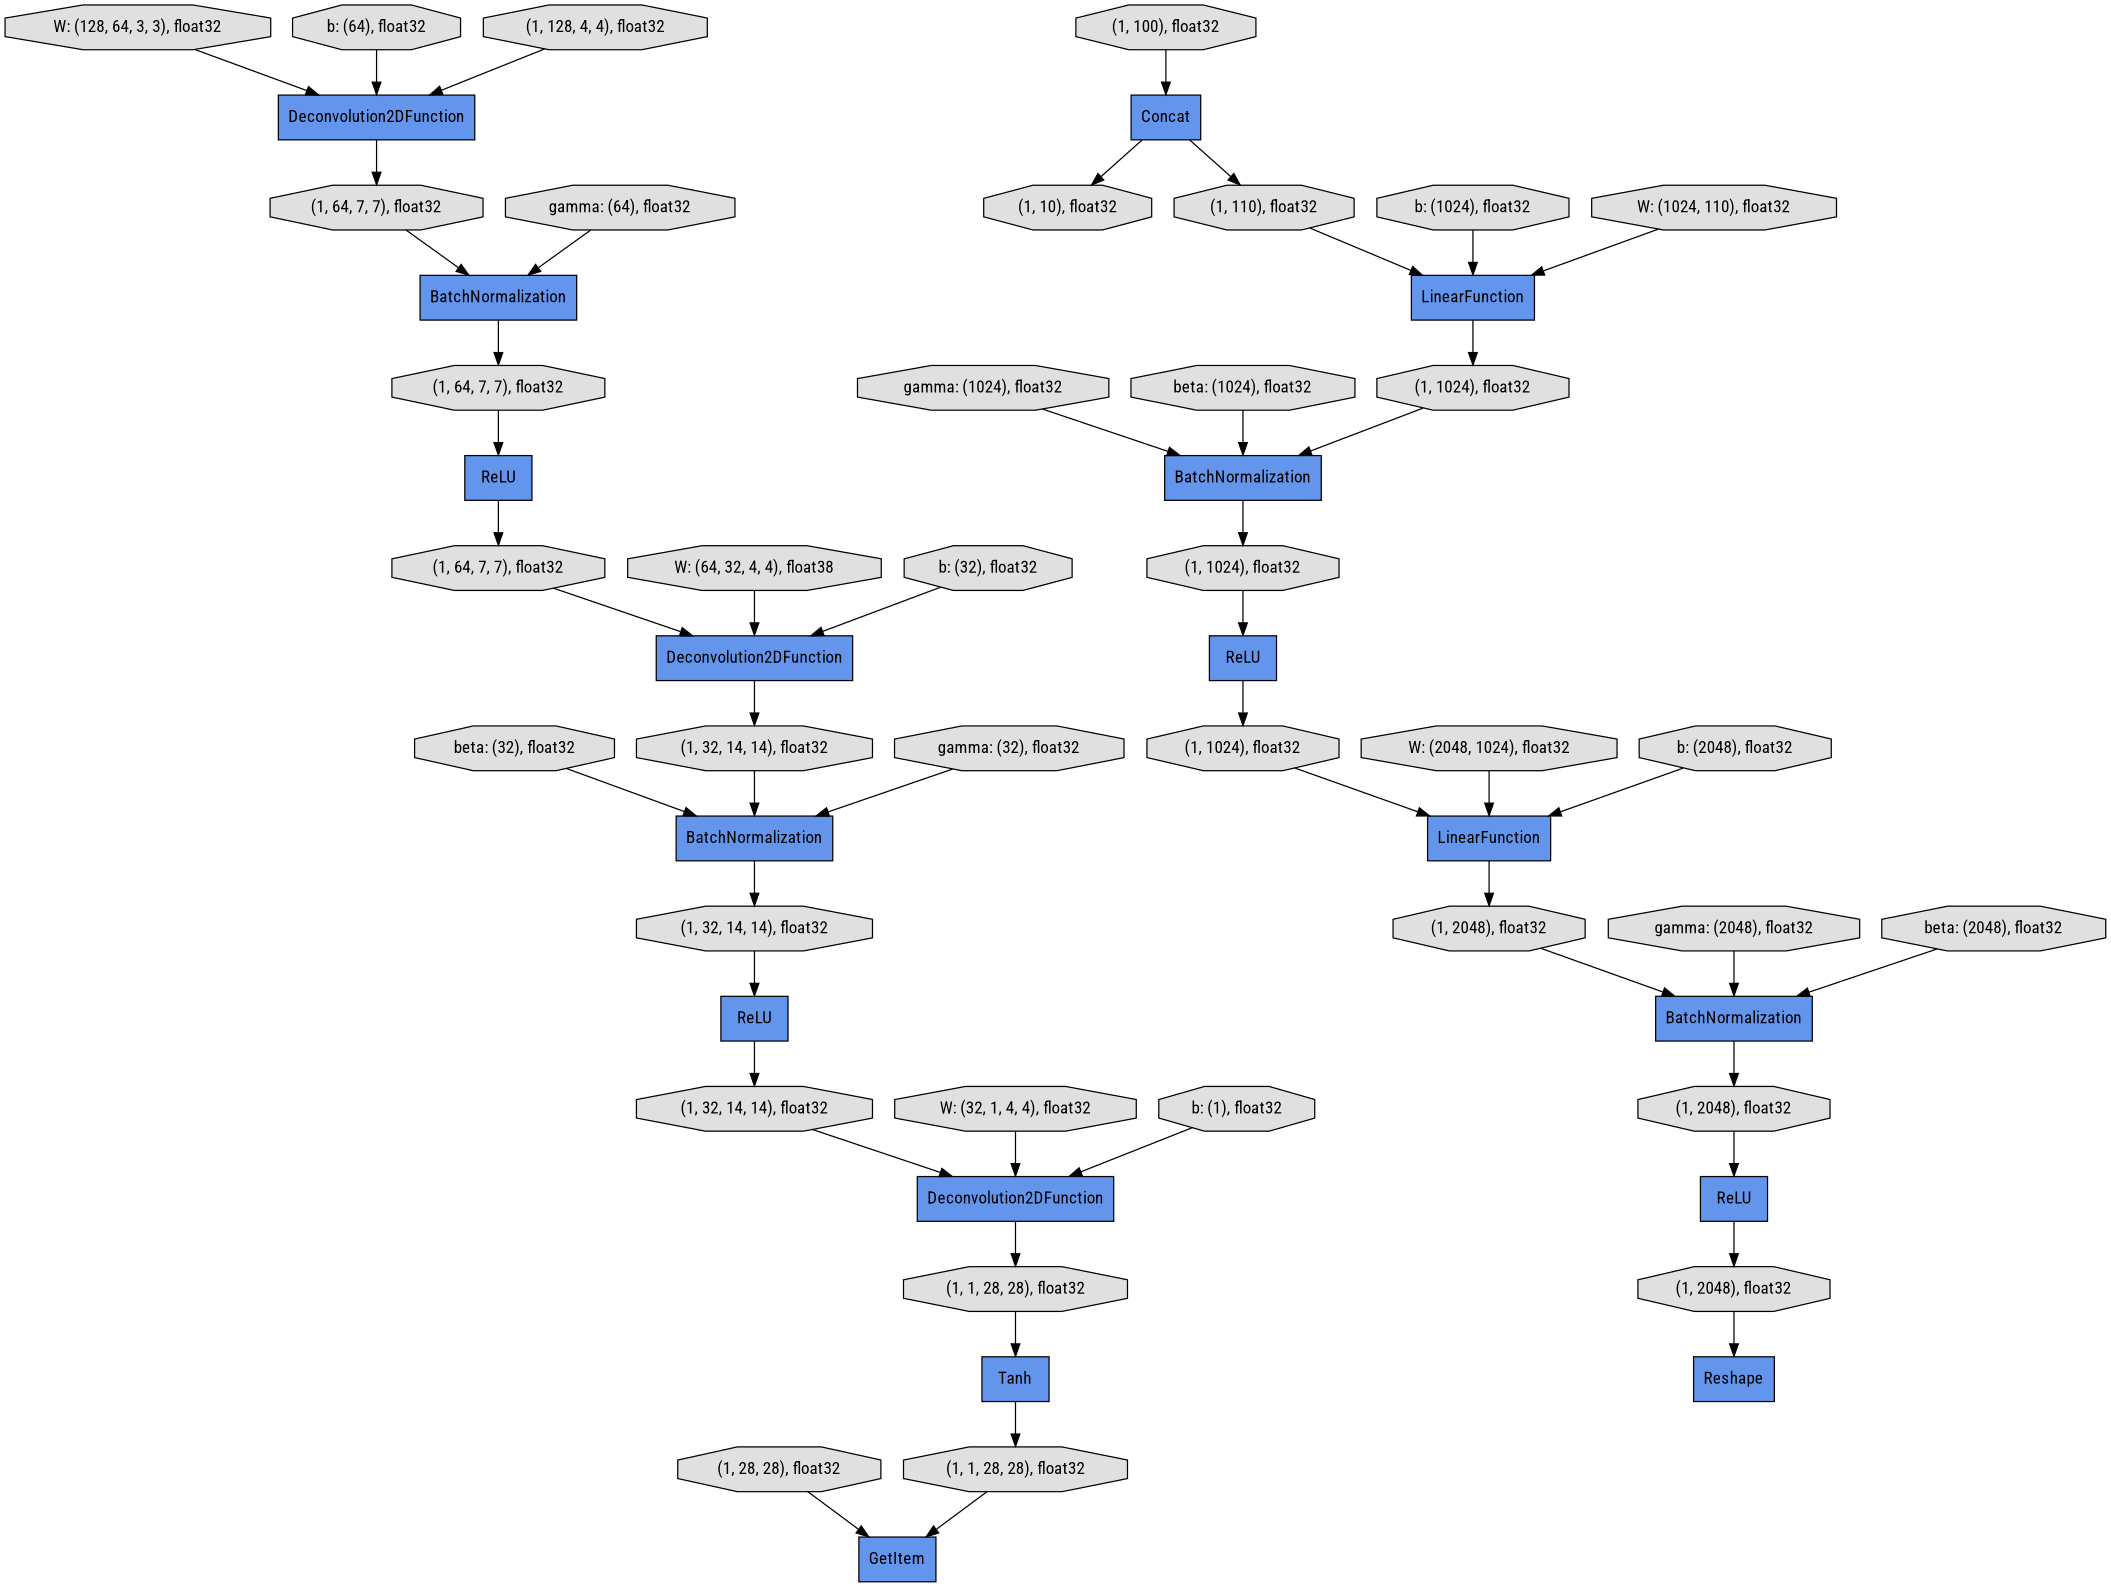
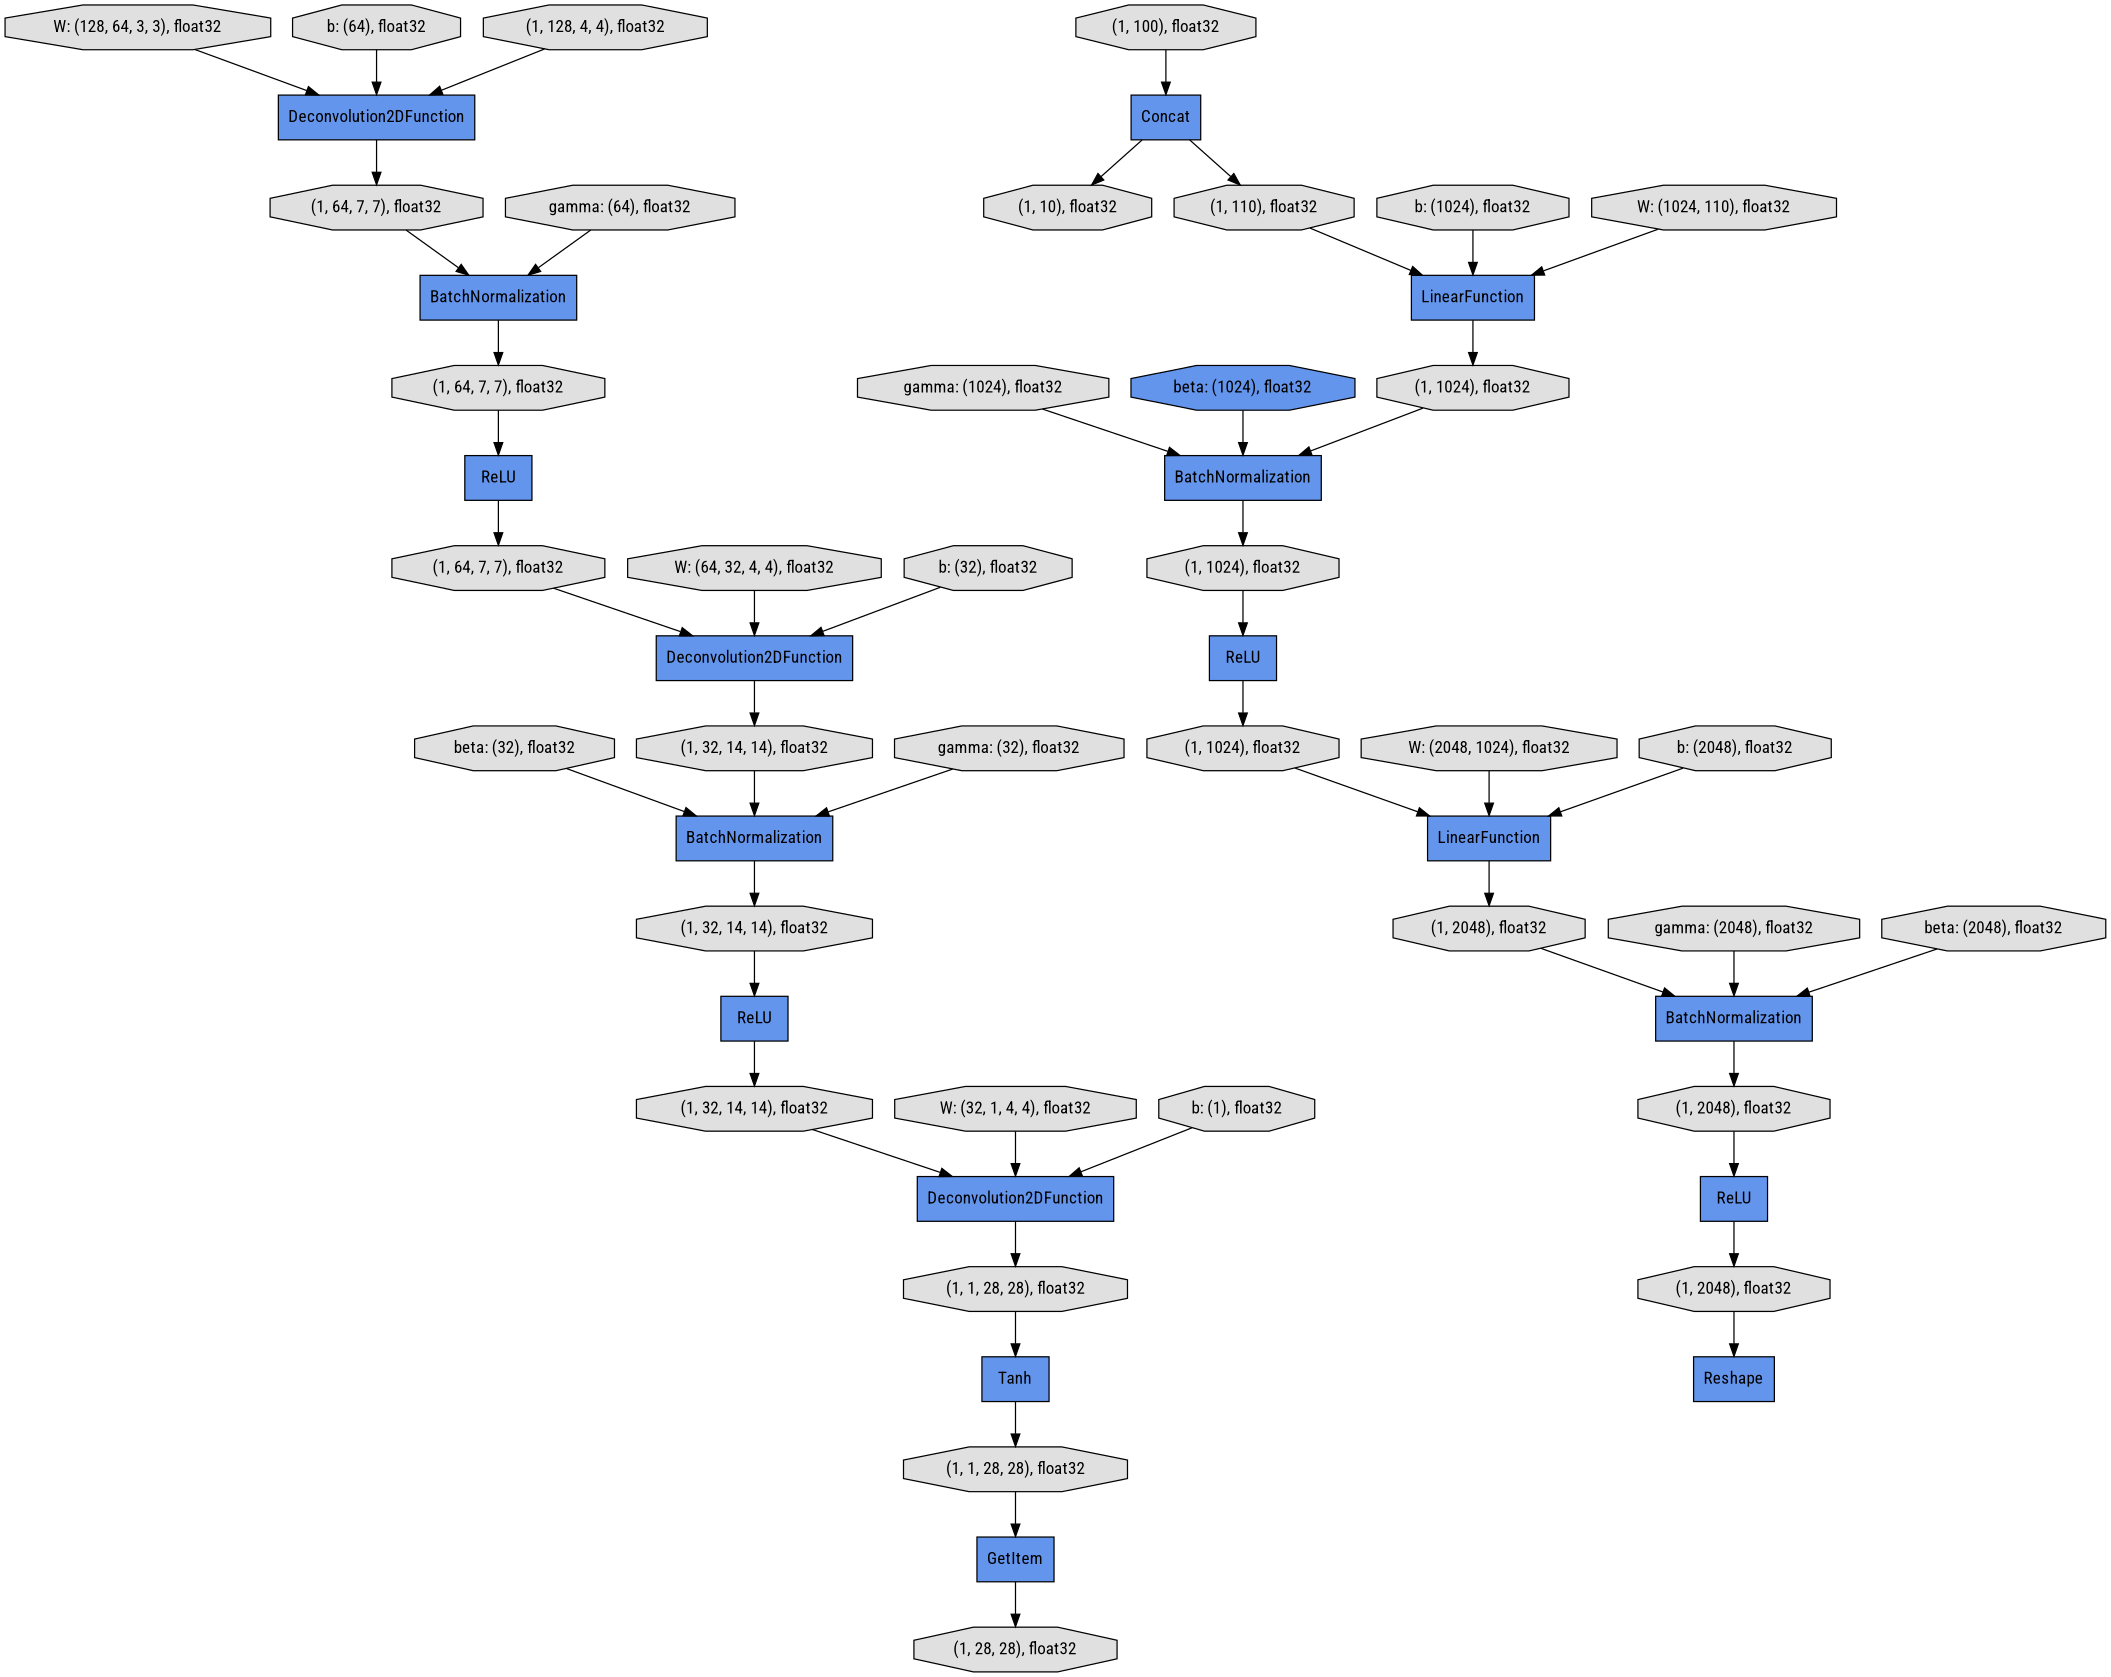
(1243, 388) -> (1243, 388)
(754, 568) -> (754, 568)
(833, 1510) -> (1015, 1598)
